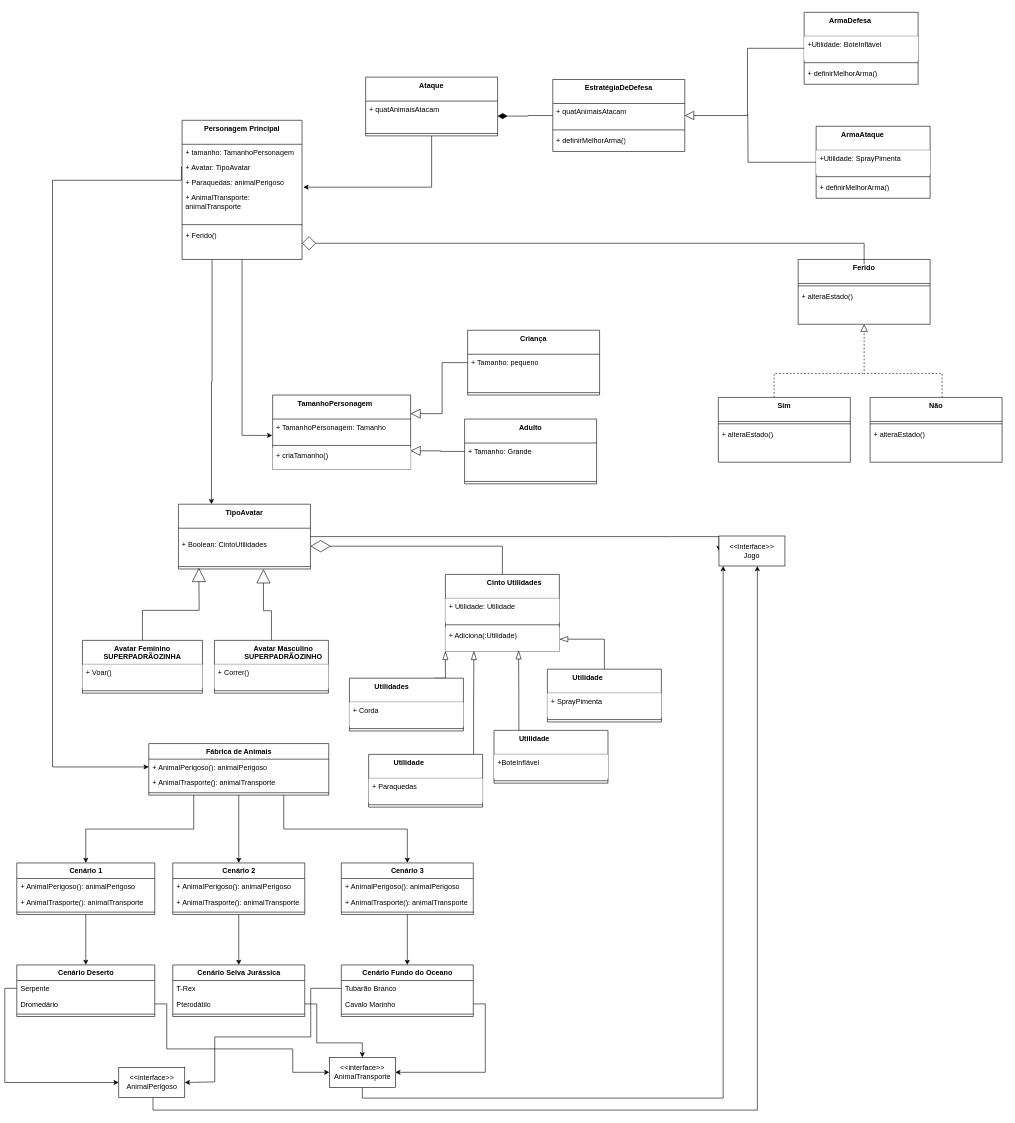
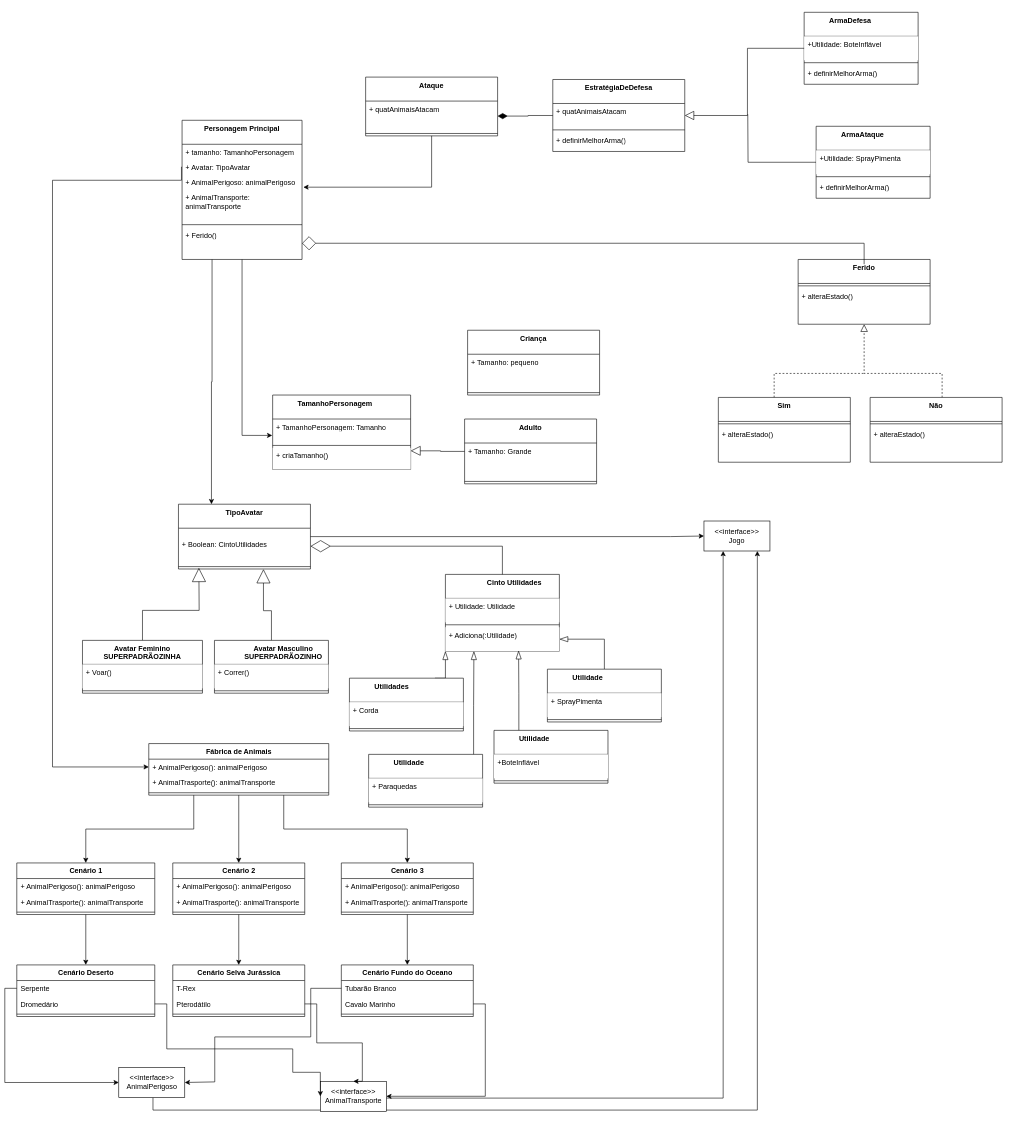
(237, 183) -> (242, 183)
(442, 388) -> none
(752, 551) -> (737, 536)
(362, 1073) -> (353, 1097)
